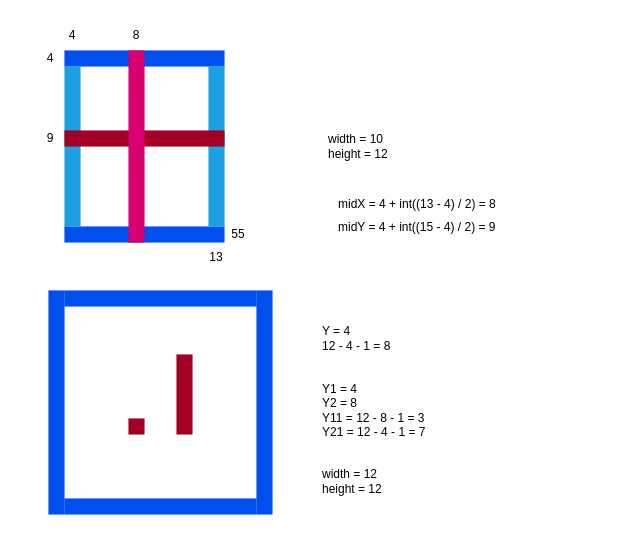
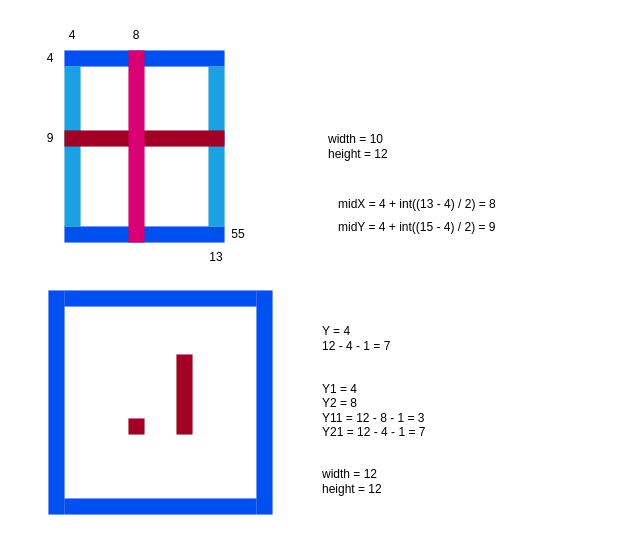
(360, 339) -> (360, 339)
